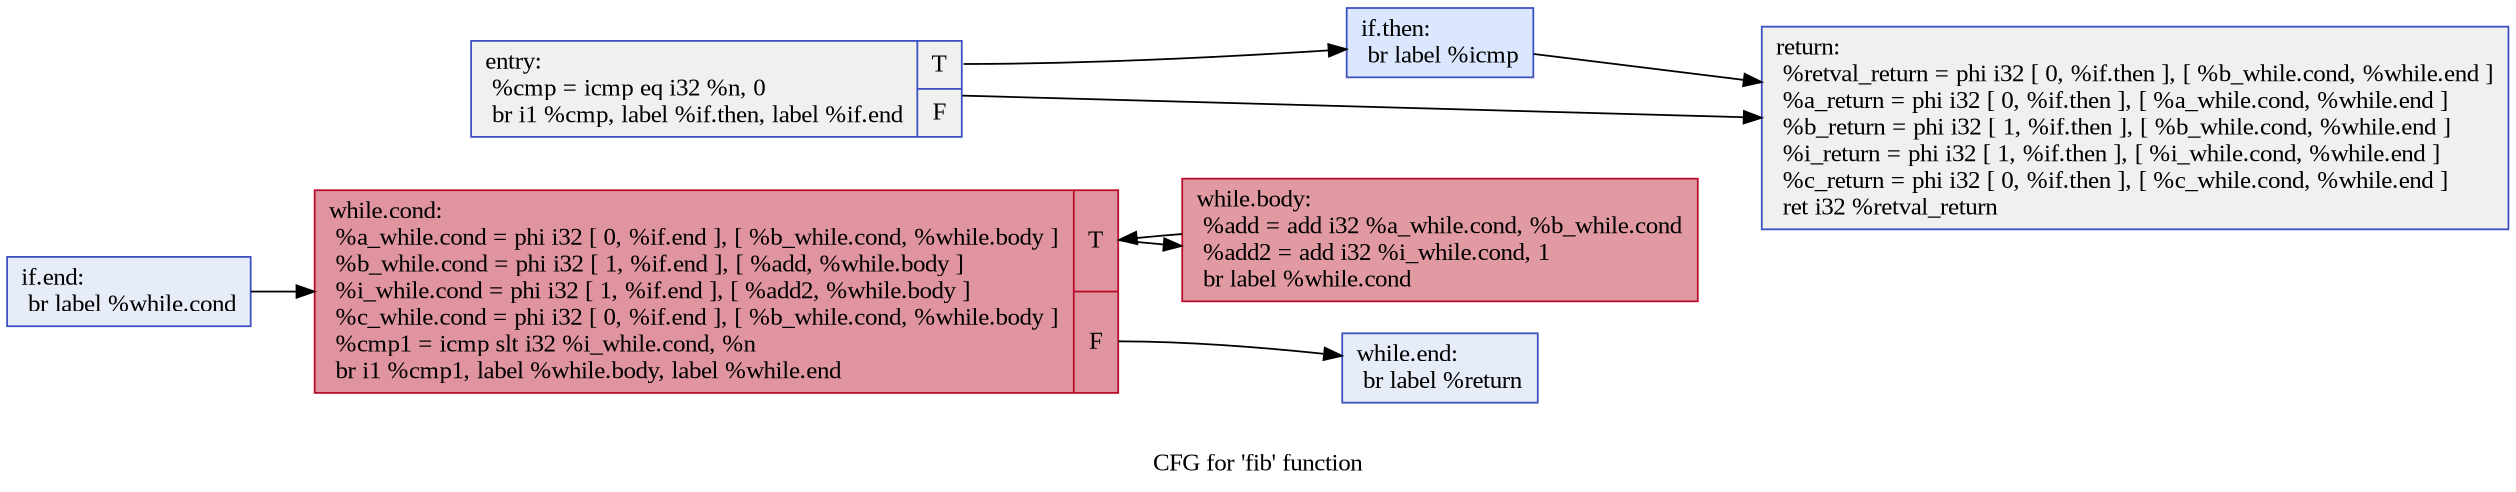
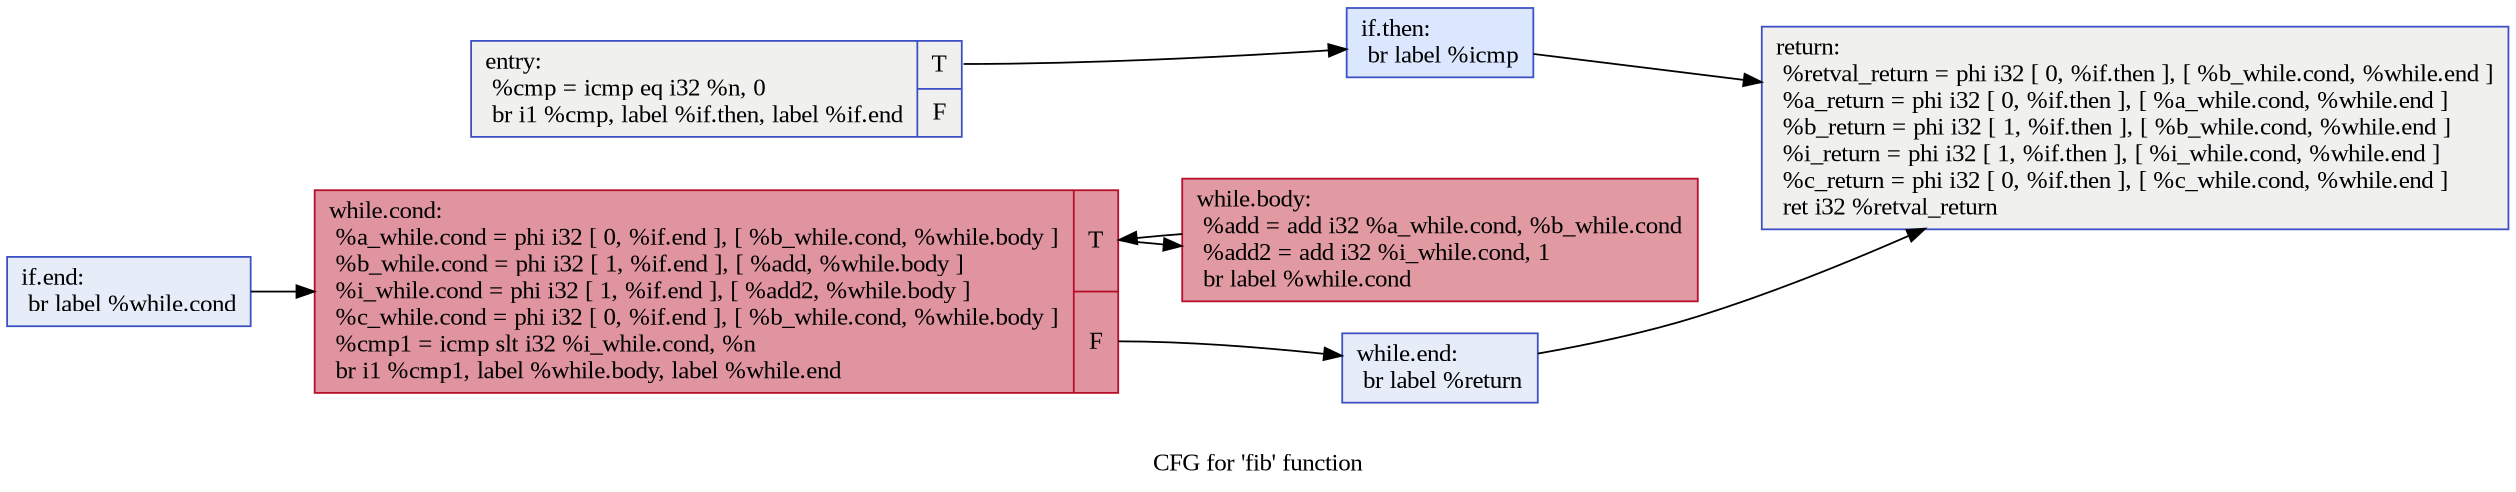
(1353, 106) -> (1727, 307)
